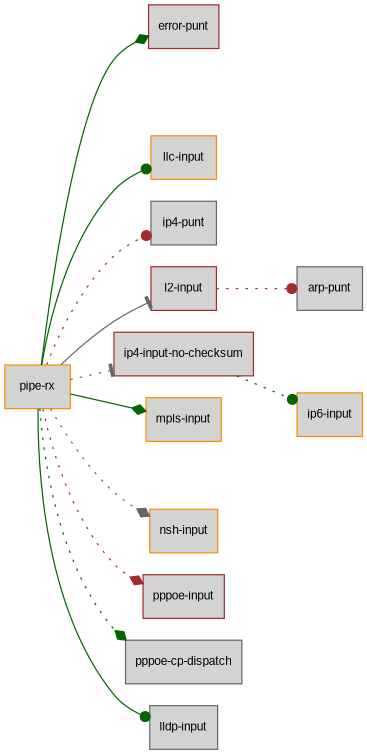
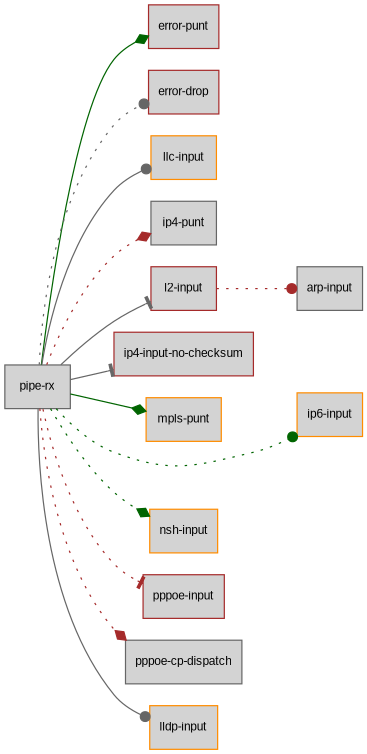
none -> (184, 92)
(72, 257) -> (72, 257)
(330, 289) -> (330, 289)
(84, 293) -> (84, 293)
(89, 375) -> (89, 375)
(38, 387) -> (38, 387)
(262, 387) -> (166, 465)
(184, 420) -> (184, 420)
(88, 464) -> (88, 464)
(74, 504) -> (74, 504)
(61, 525) -> (61, 525)
(57, 575) -> (57, 575)
(184, 728) -> (184, 728)
